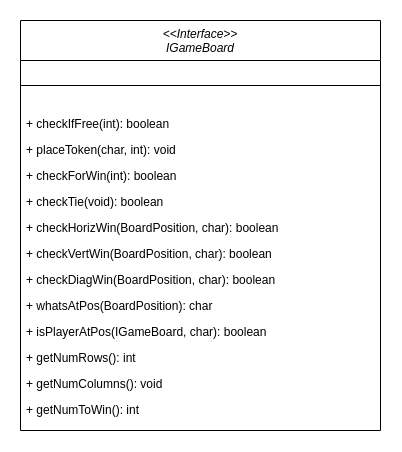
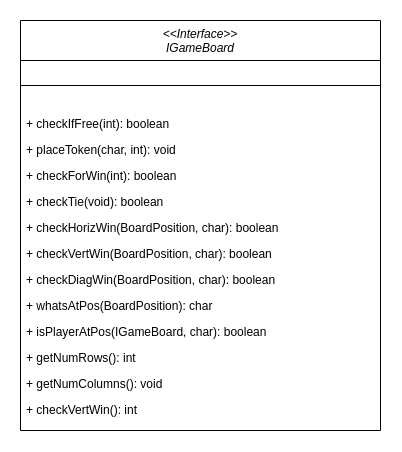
(85, 410) -> (89, 410)
